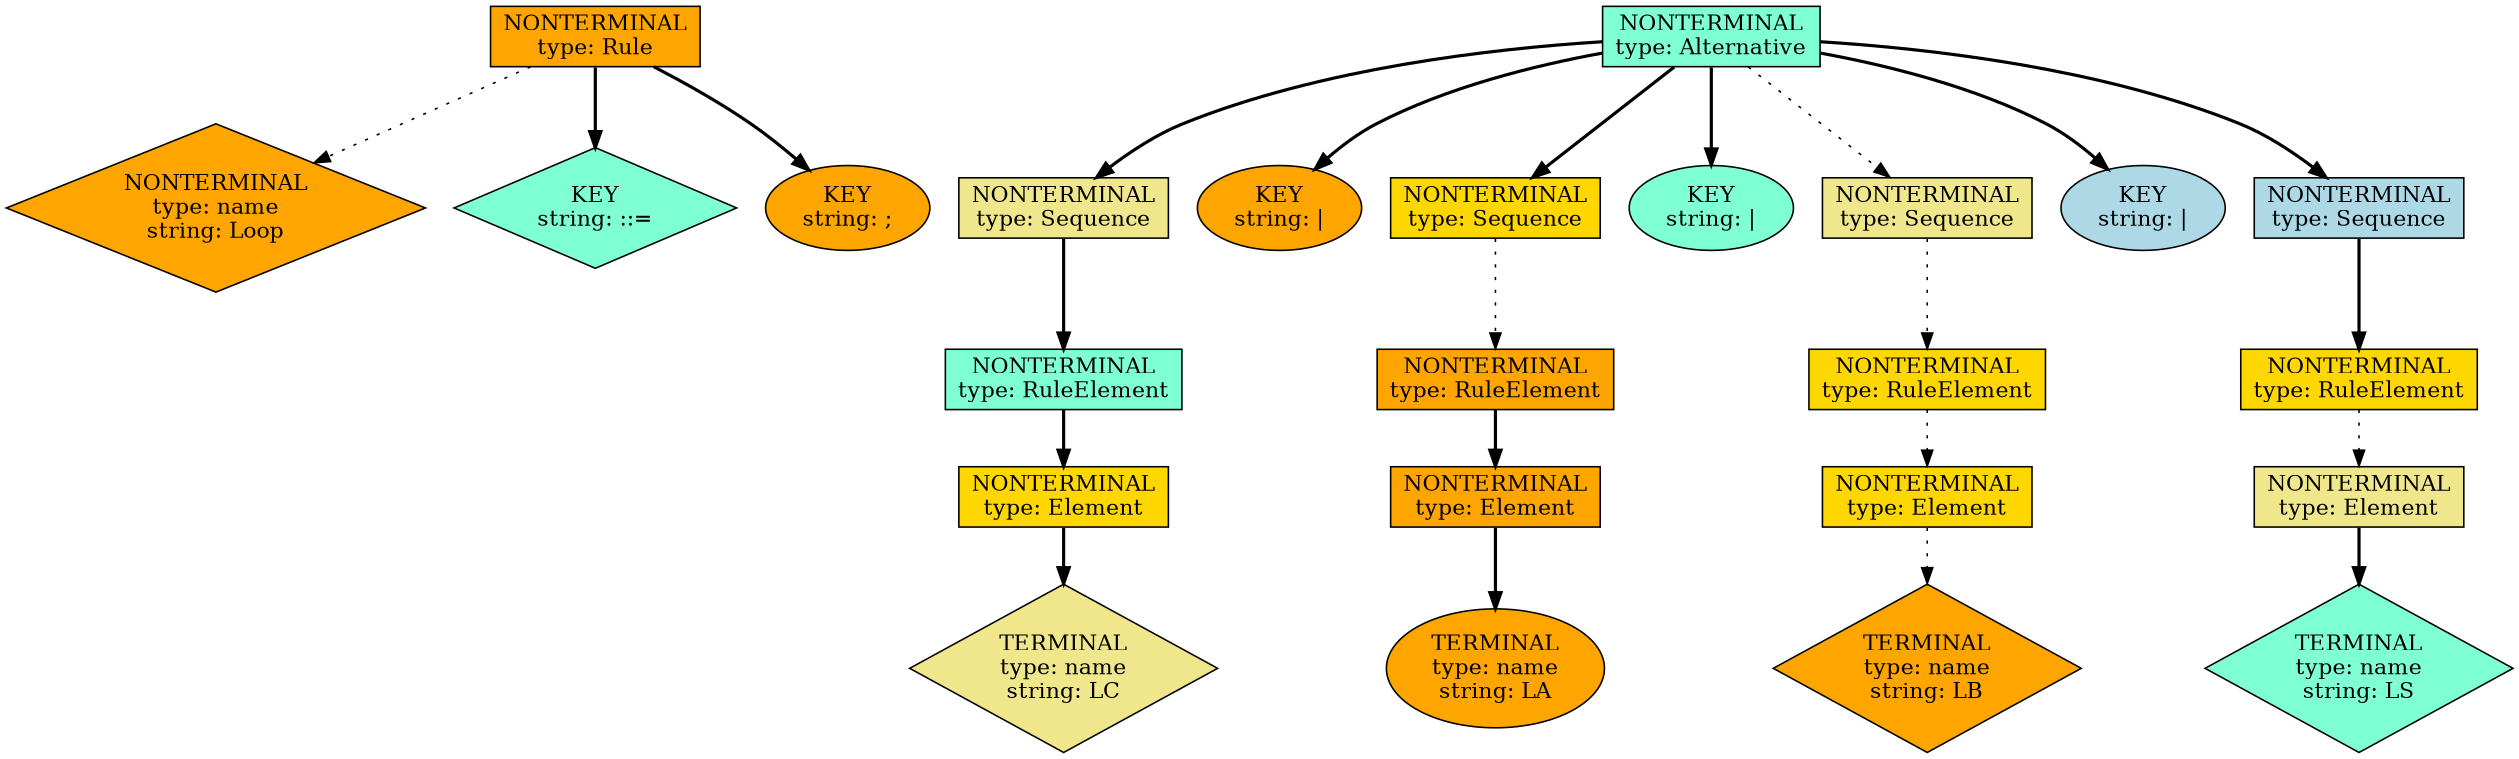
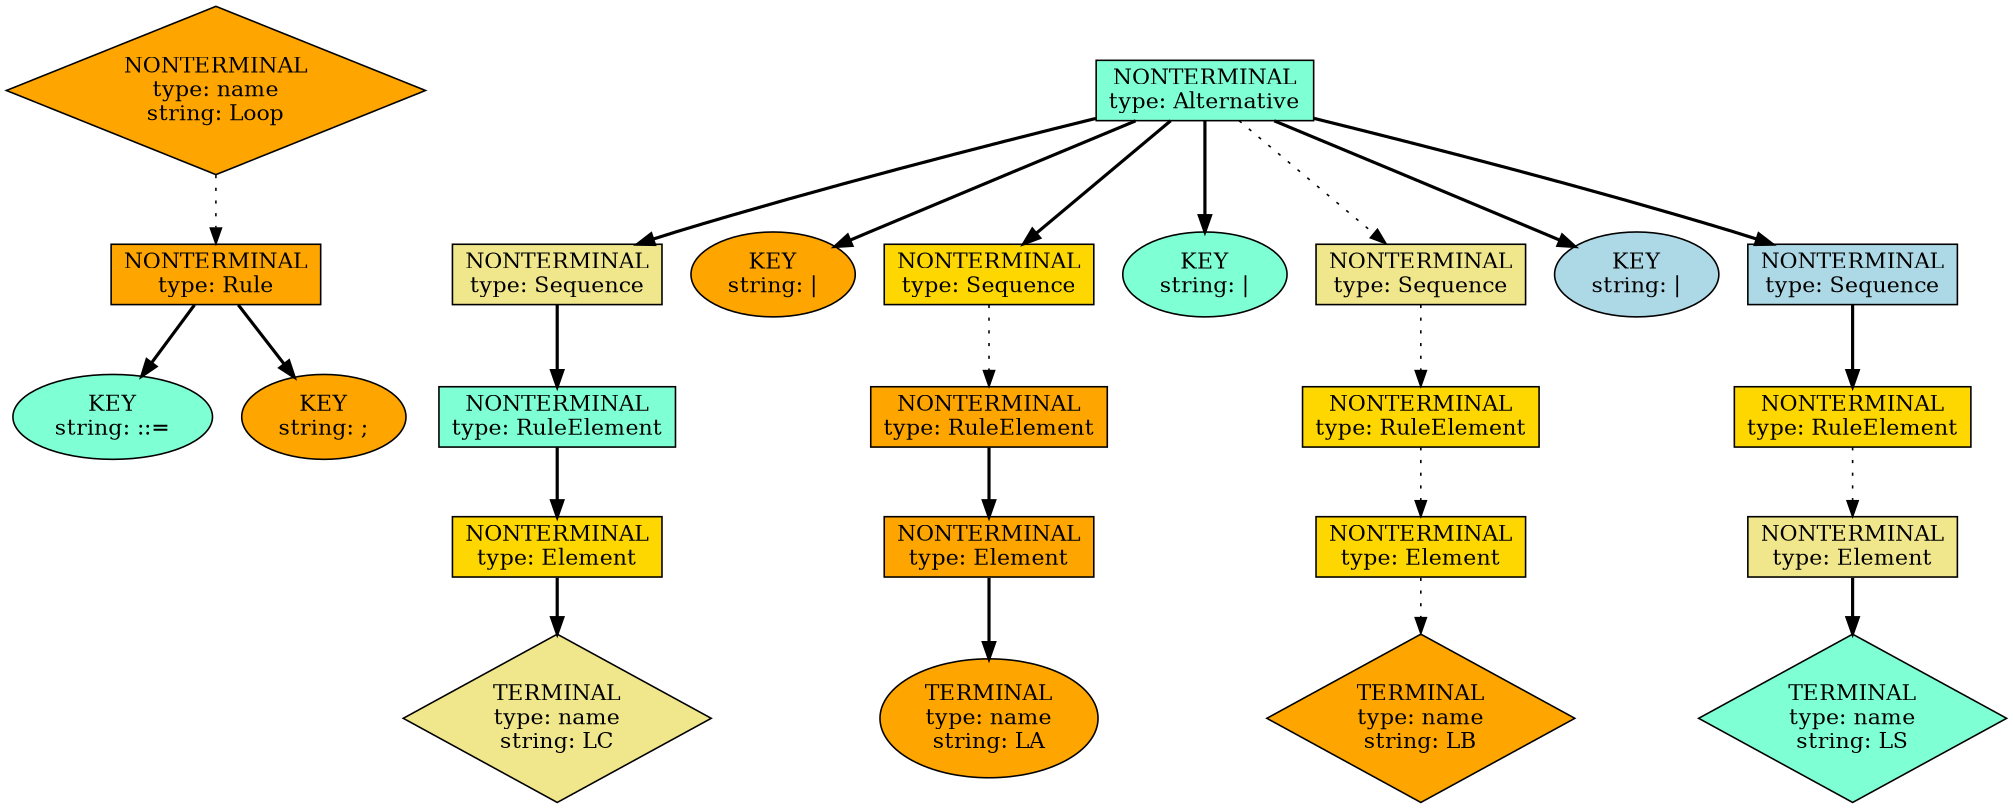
(430, 112) -> (216, 201)
(595, 208) -> (113, 417)
